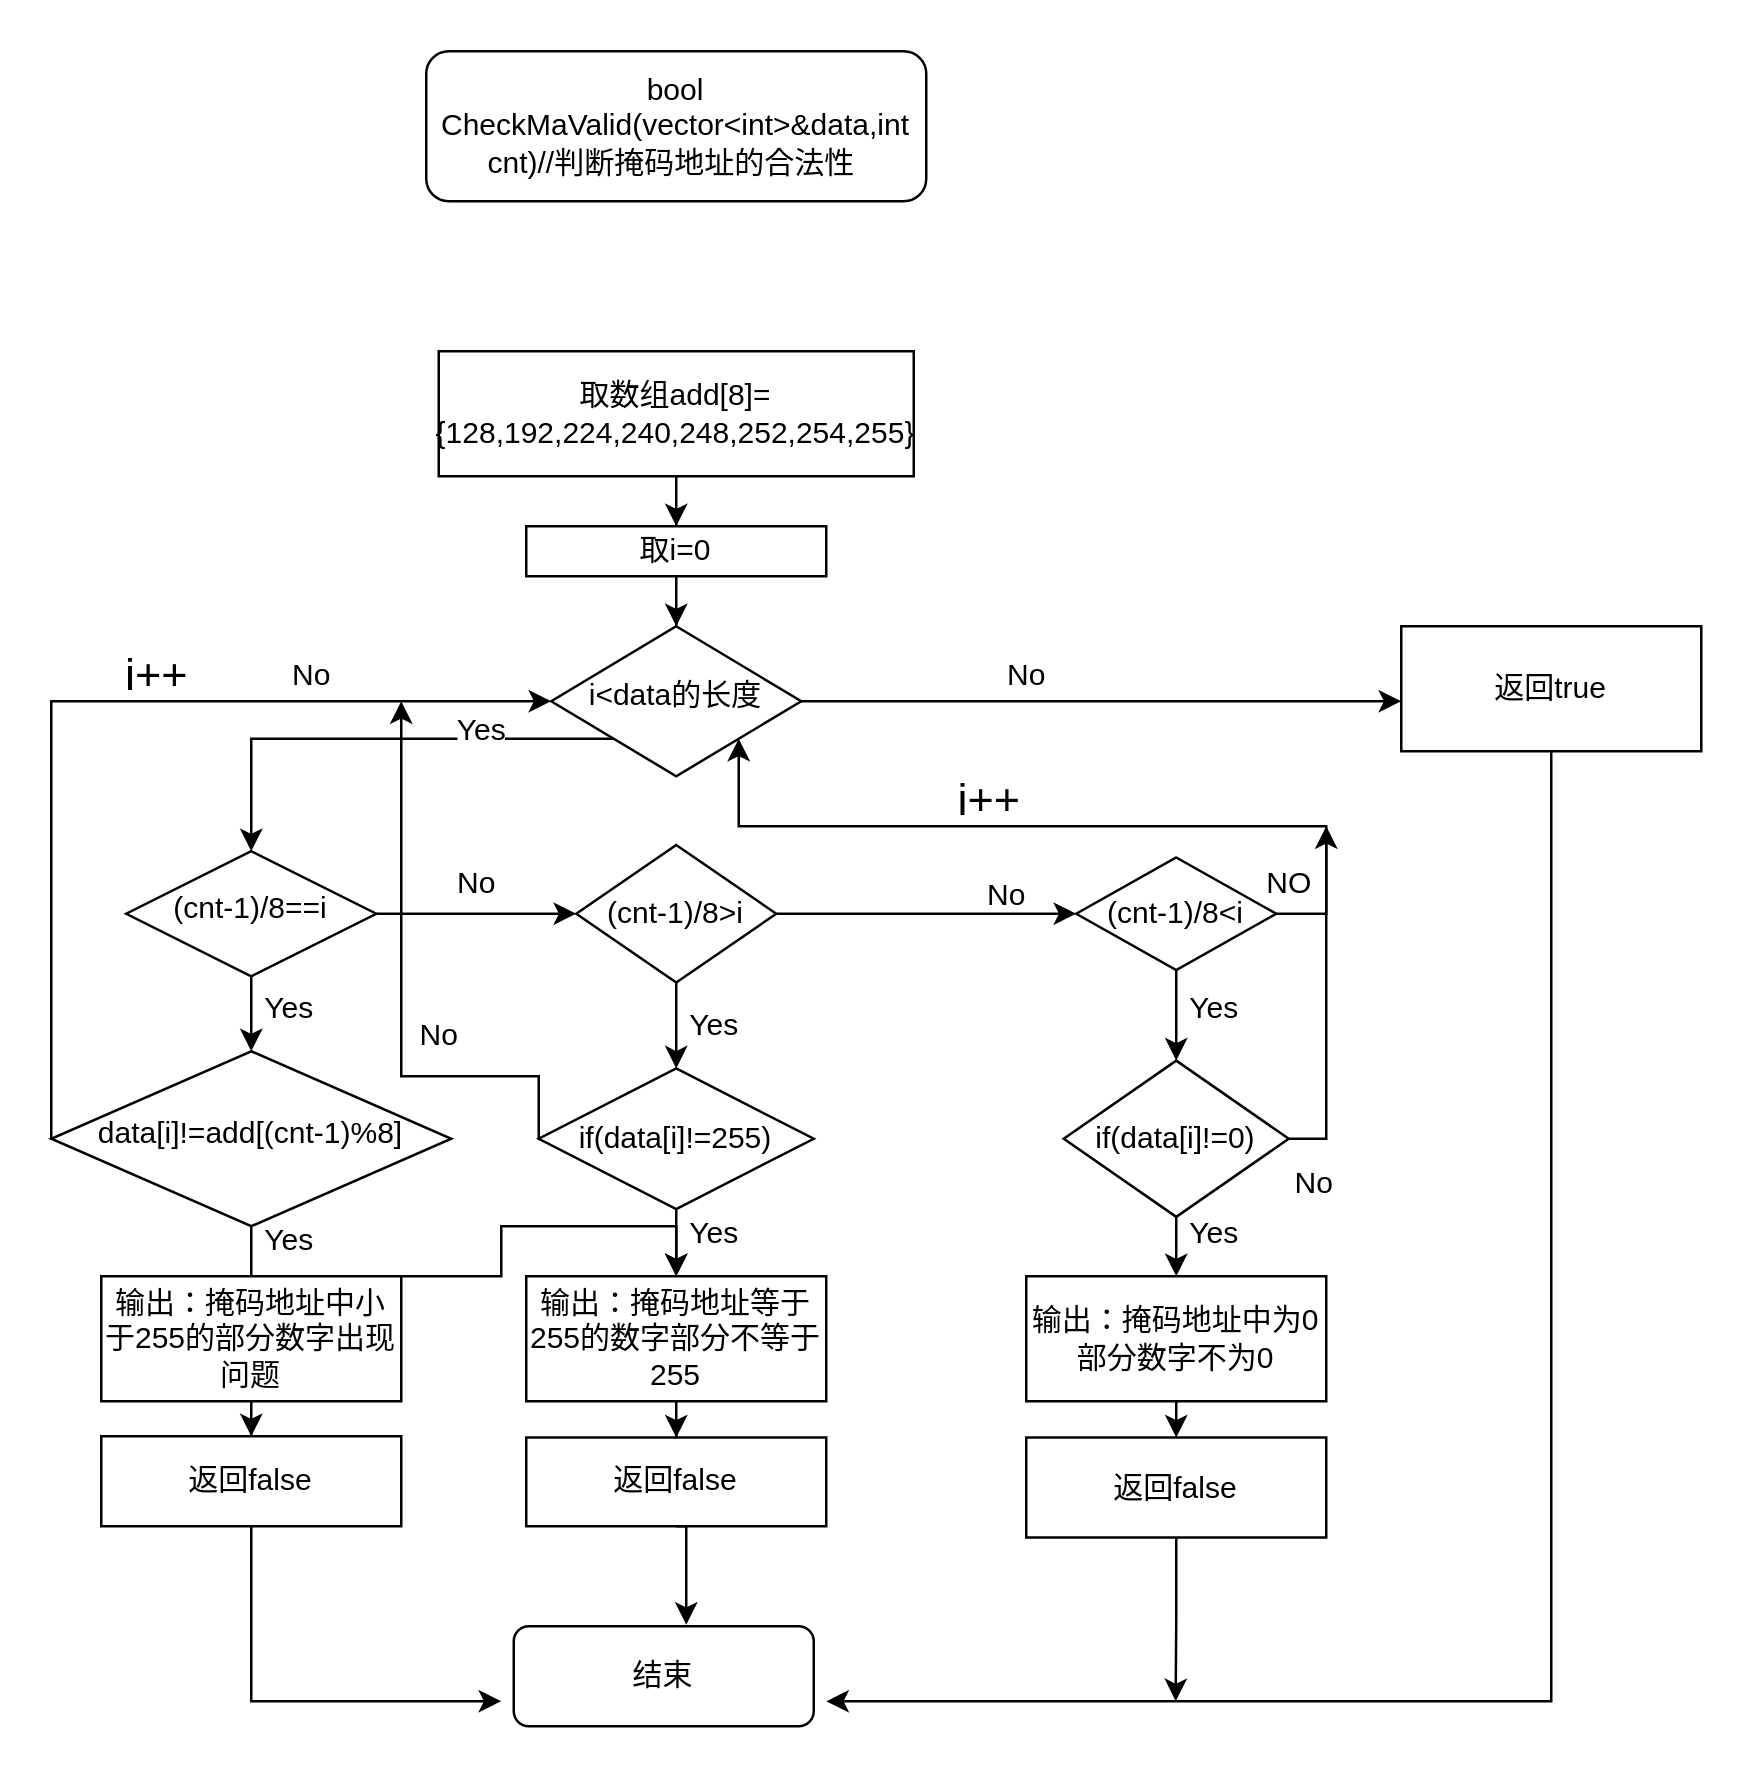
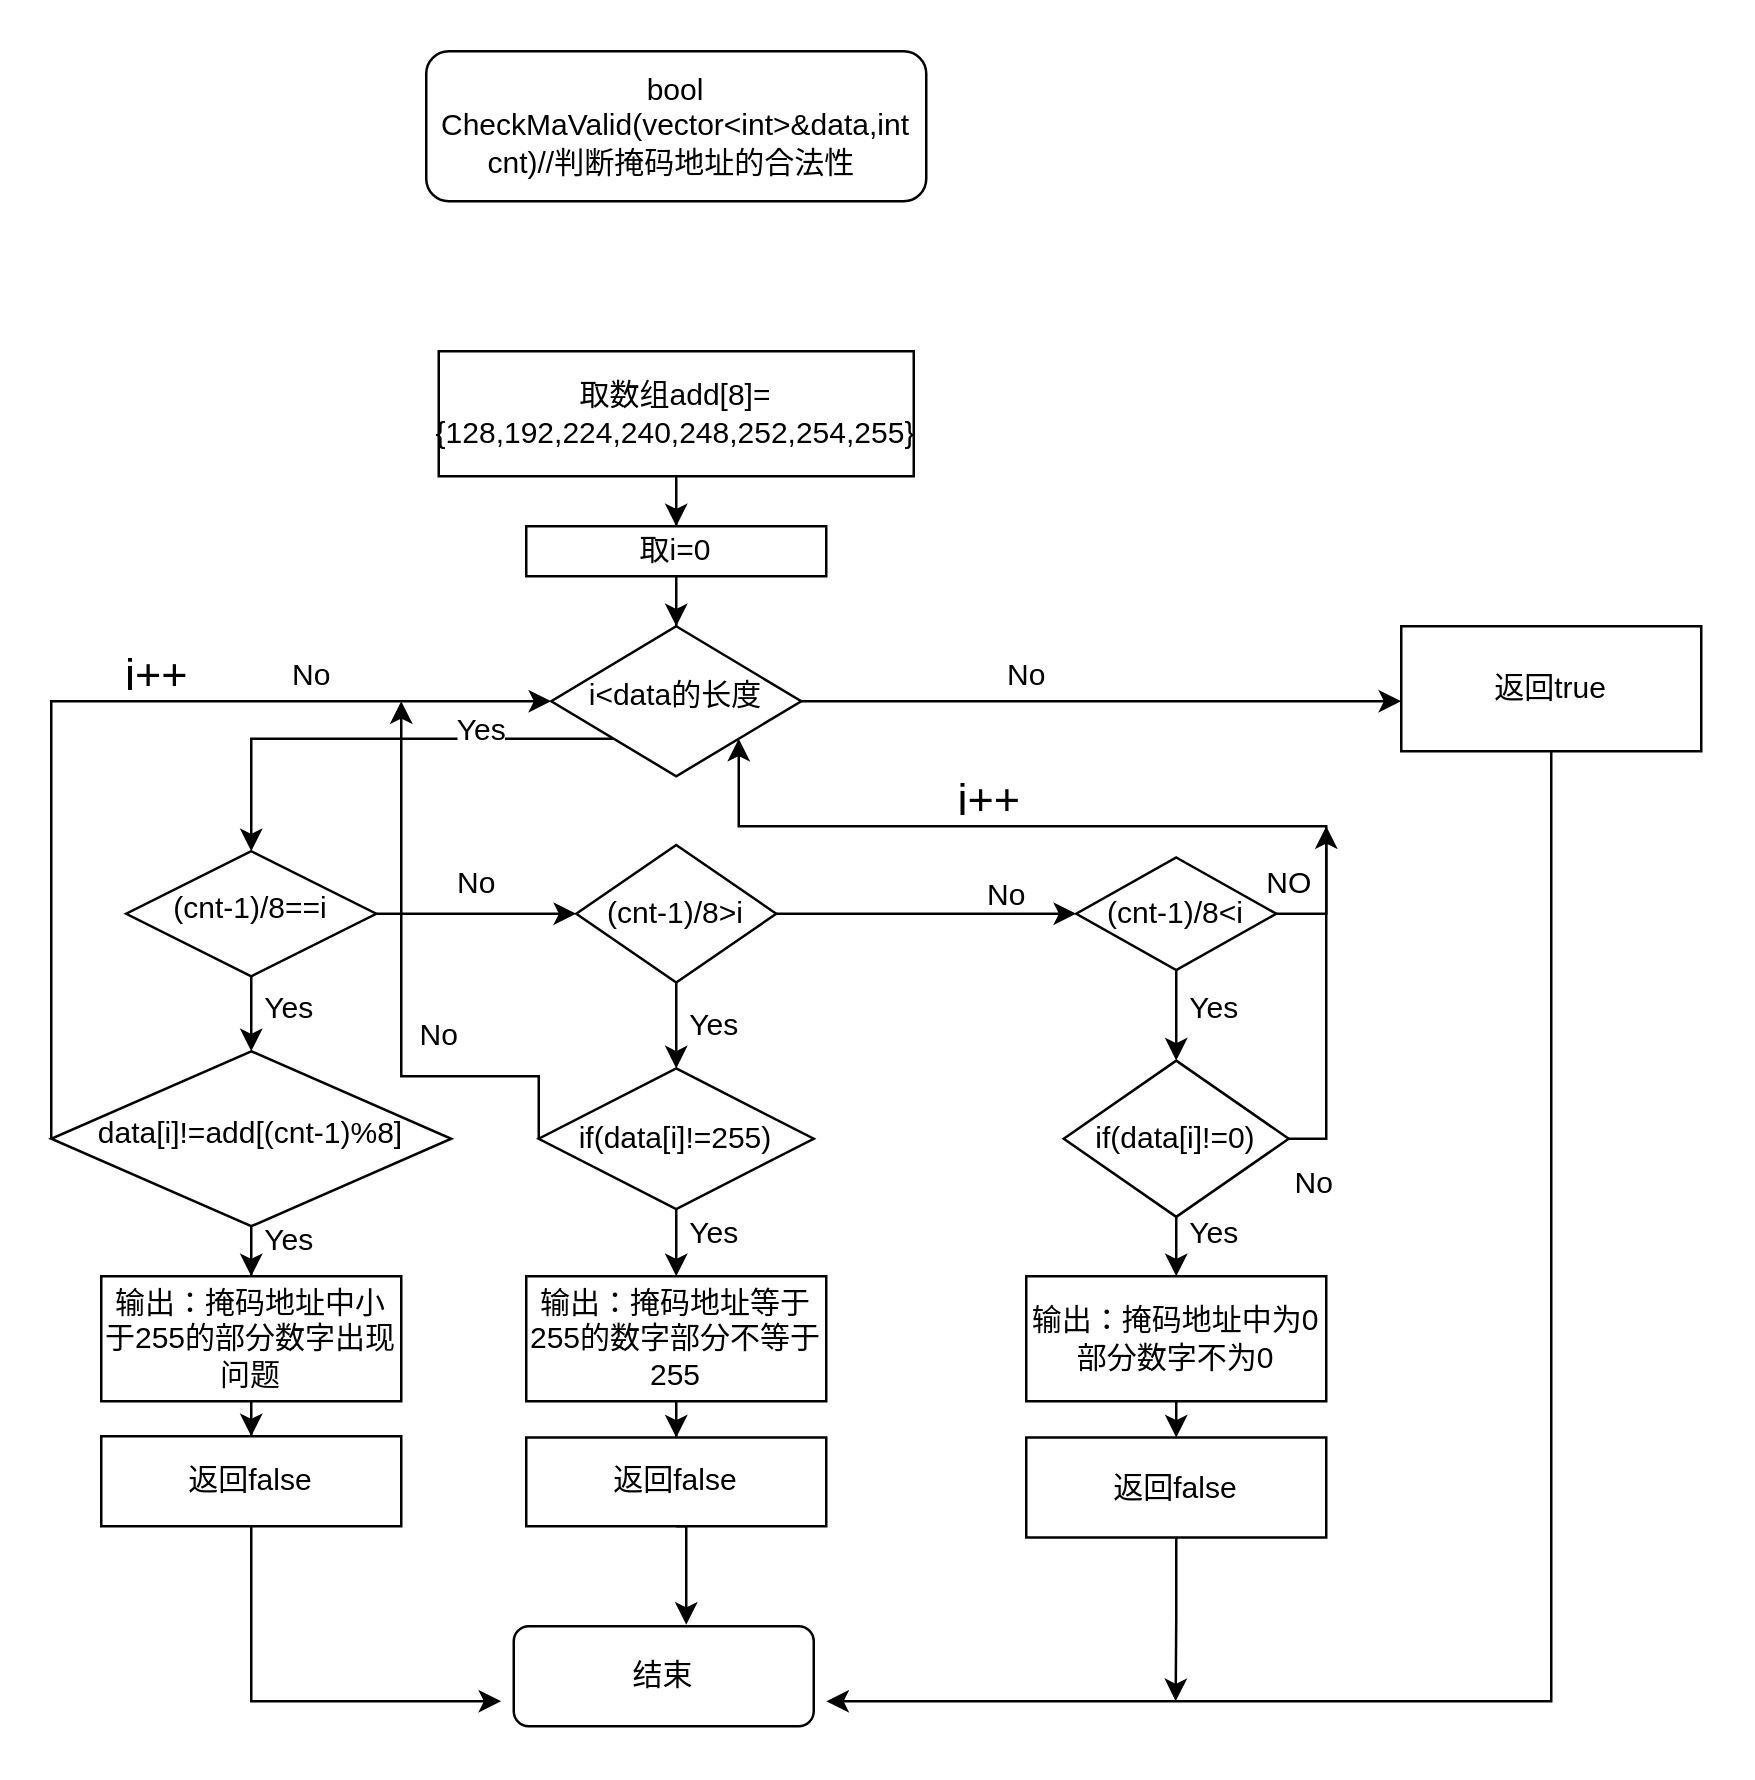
(511, 1226) -> (251, 1274)
